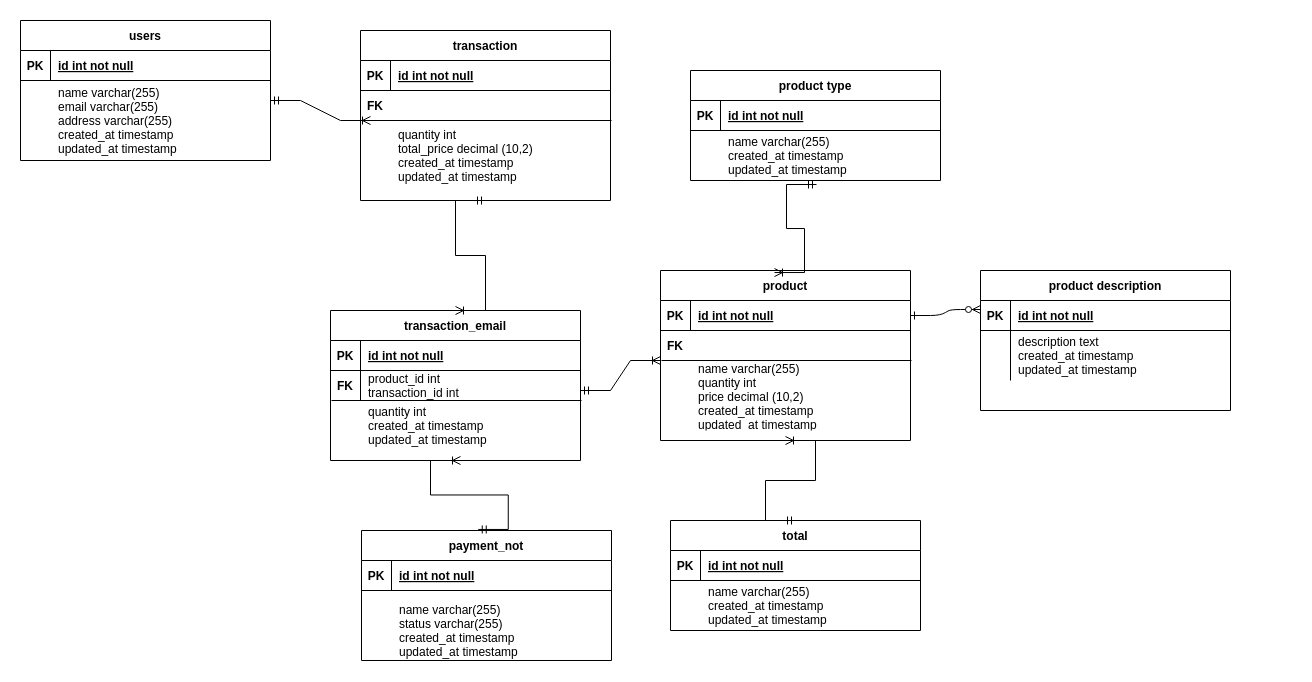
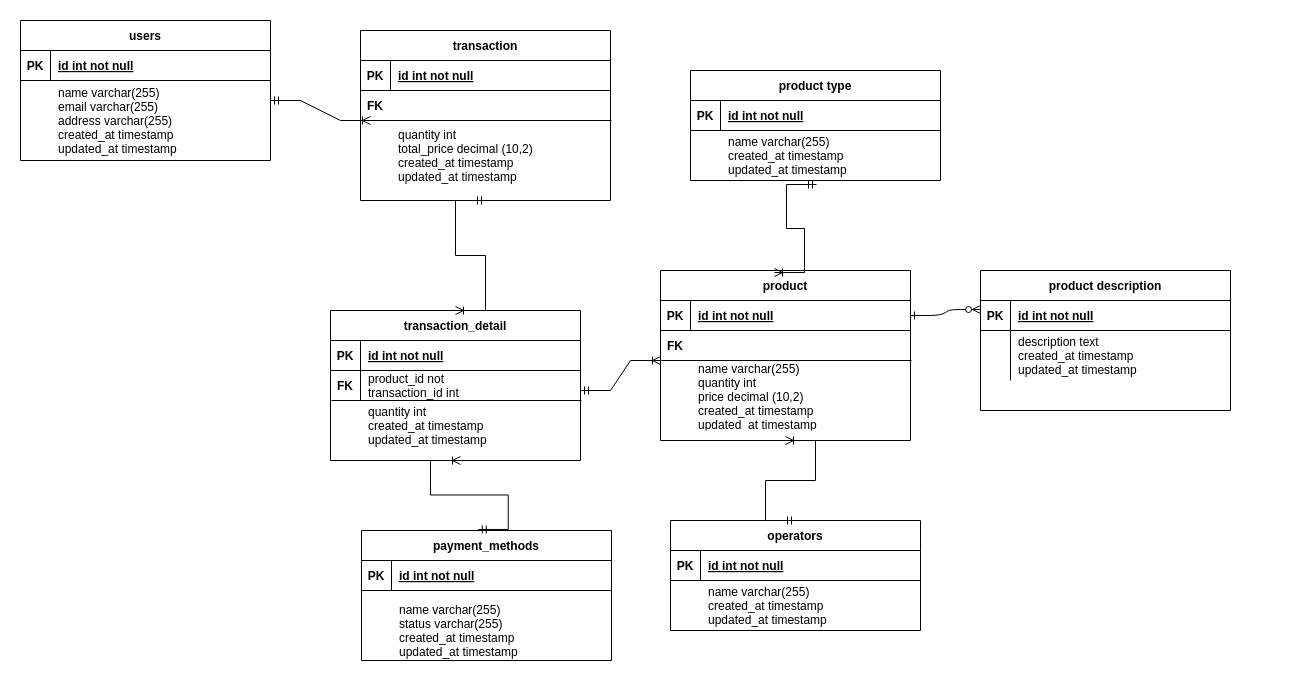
(455, 326) -> (455, 326)
(410, 379) -> (412, 379)
(795, 536) -> (795, 536)
(486, 546) -> (486, 546)
